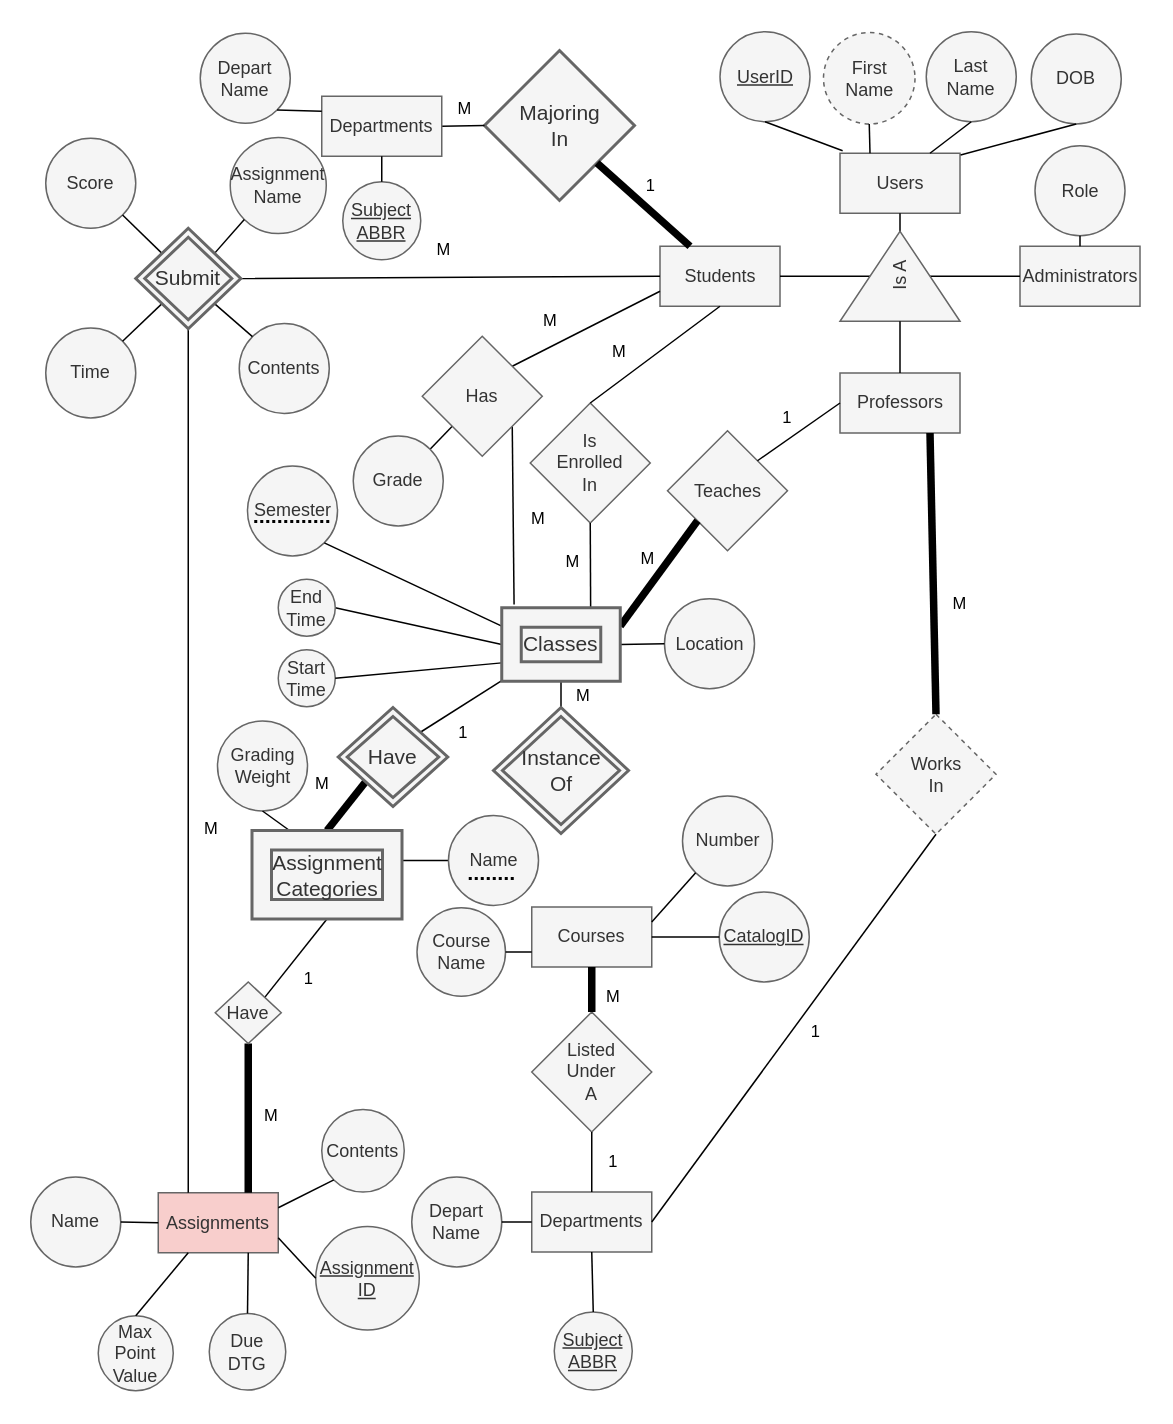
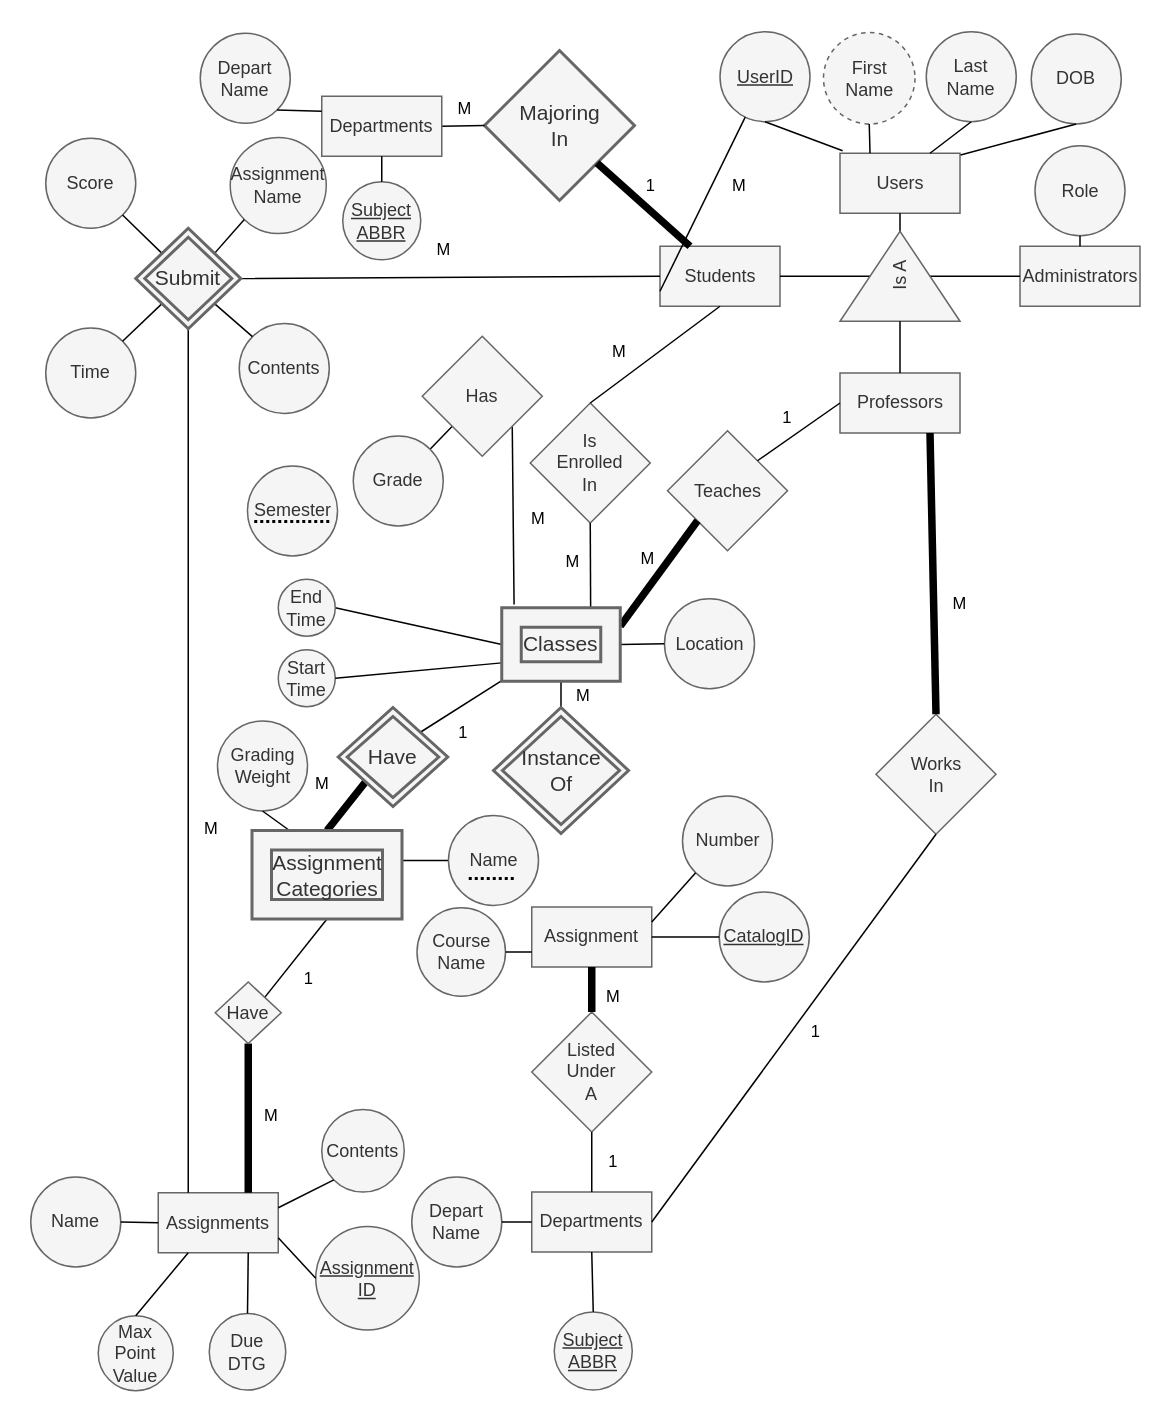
(587, 328) -> (702, 204)
(413, 584) -> none
(936, 774) -> (936, 774)
(592, 937) -> (592, 937)
(218, 1223) -> (218, 1223)
